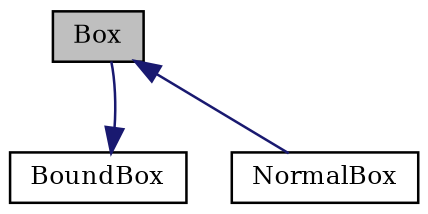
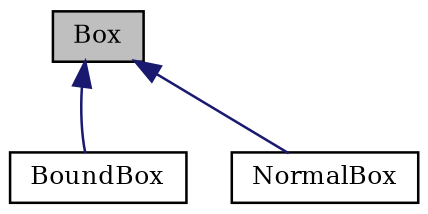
(115, 95) -> (82, 120)
